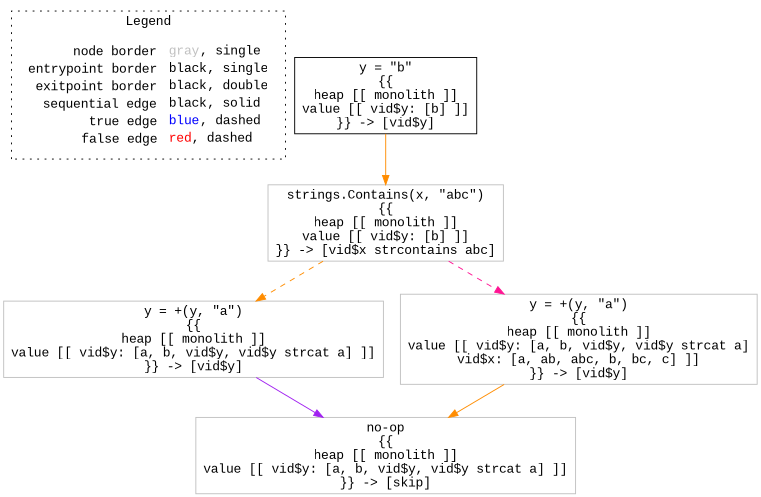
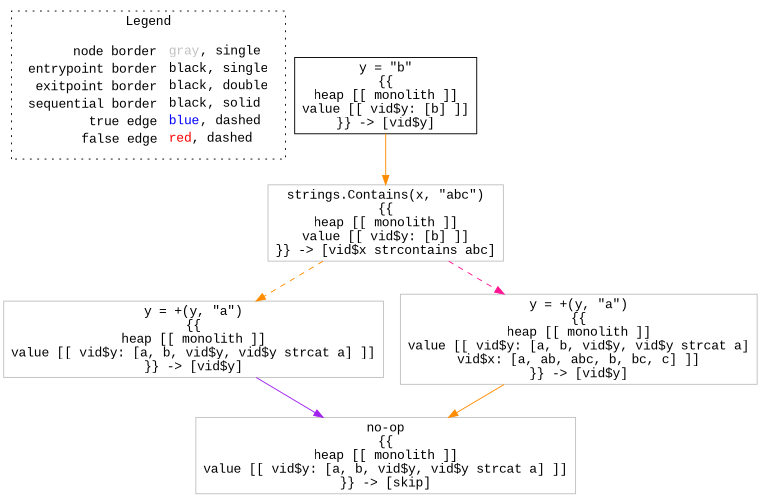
(104, 104) -> (97, 104)
